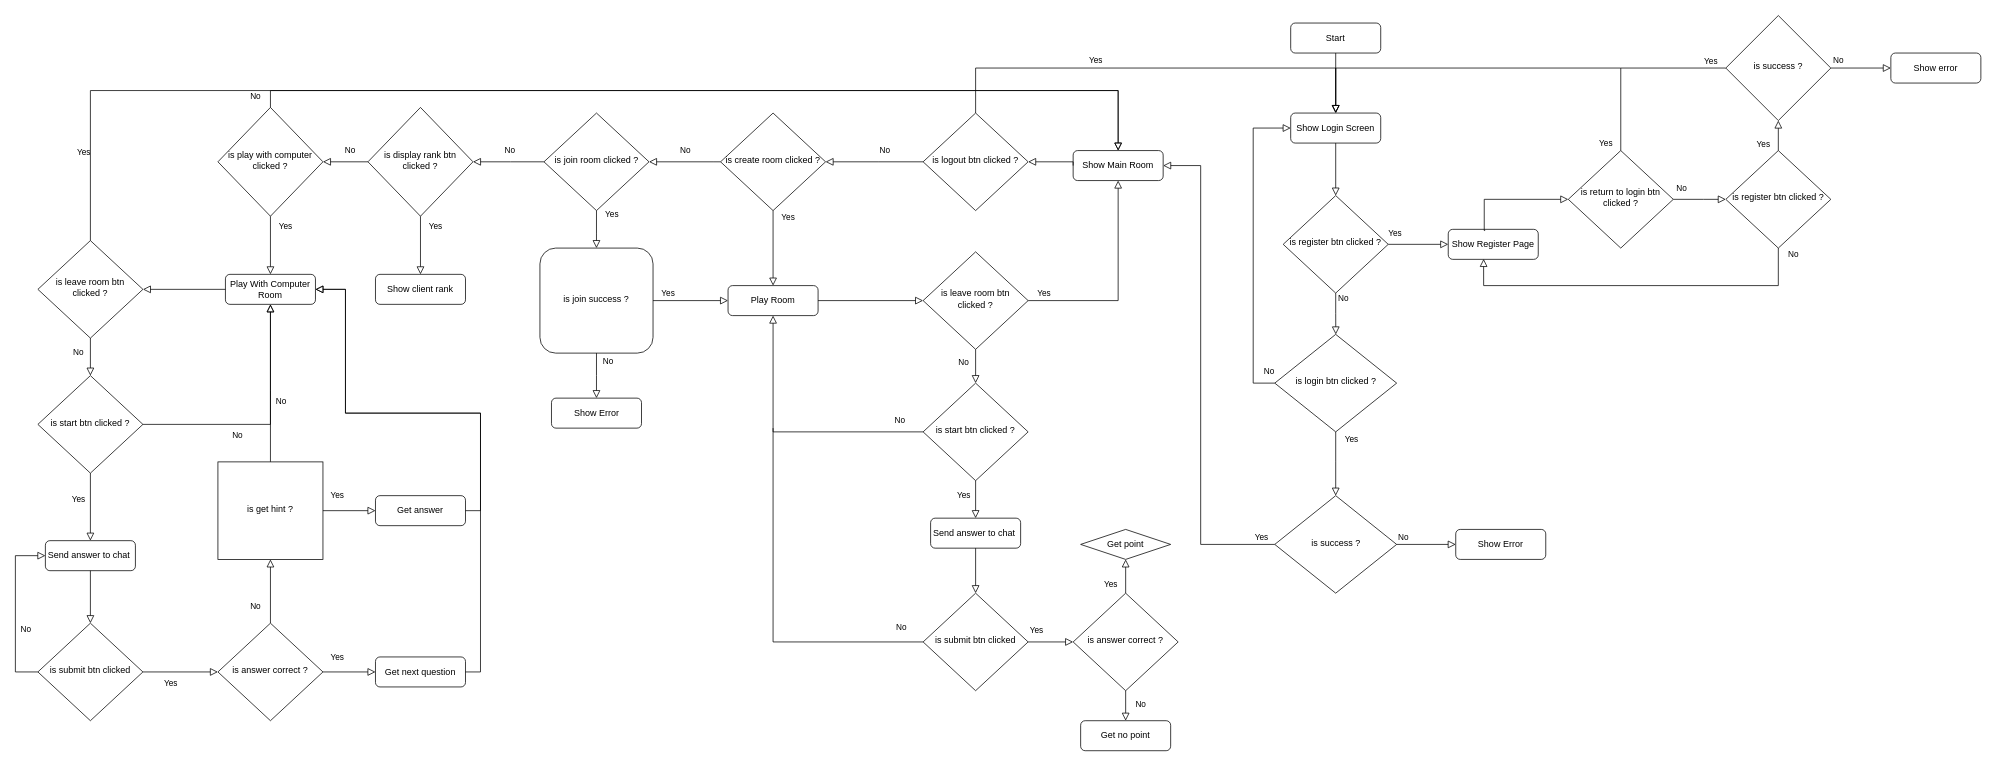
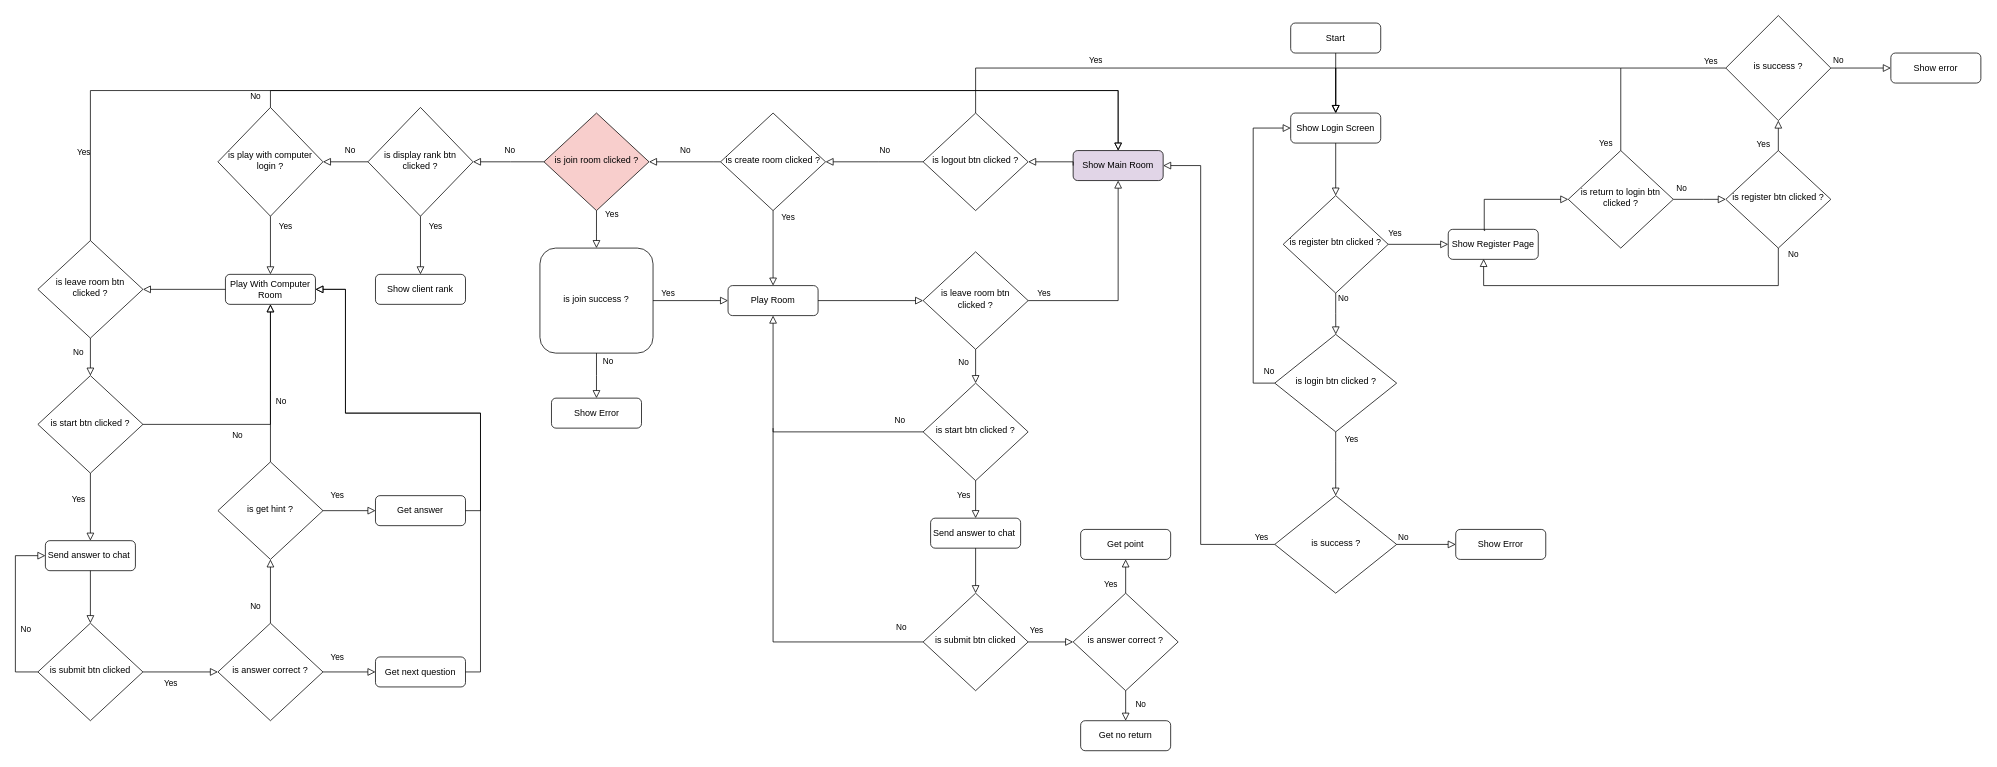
(270, 160) -> (270, 160)
(596, 162) -> (596, 162)
(1118, 165) -> (1118, 165)
(270, 510) -> (270, 510)
(1125, 544) -> (1125, 544)
(1125, 735) -> (1125, 735)
